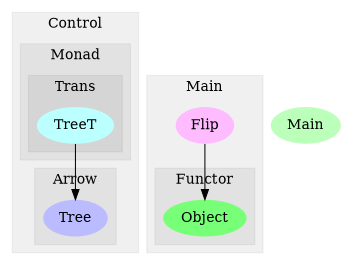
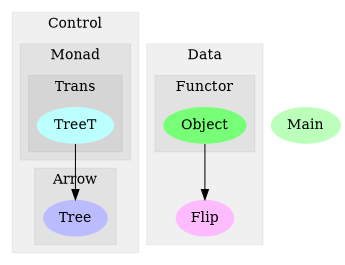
(205, 87) -> (205, 56)
(205, 162) -> (205, 167)
